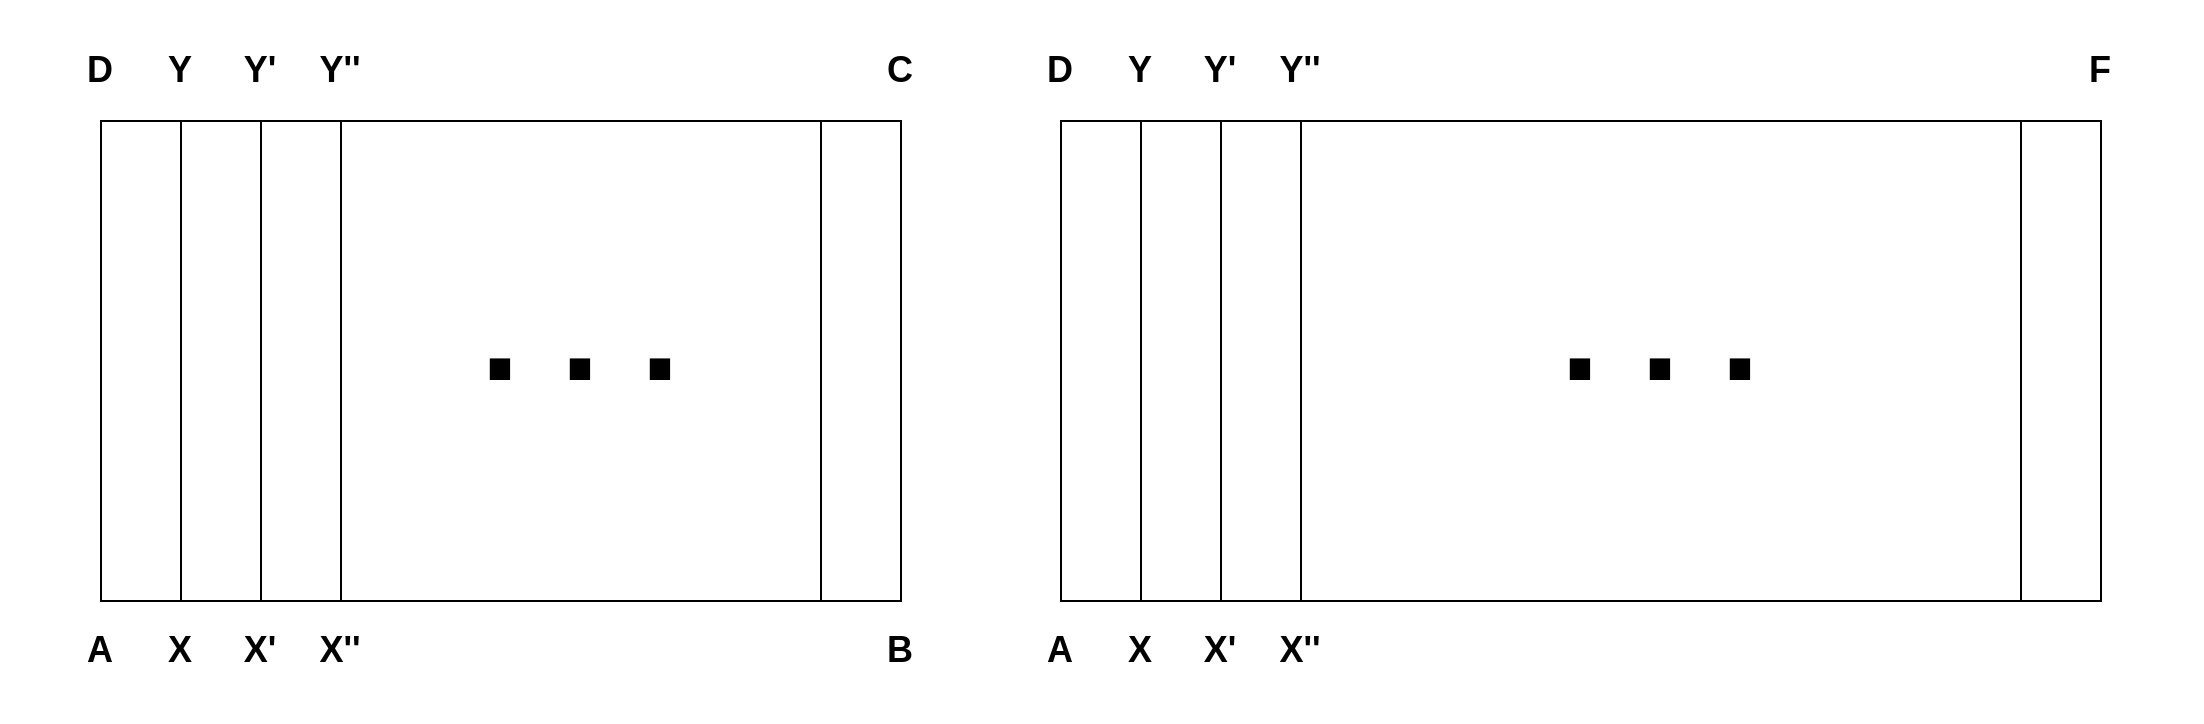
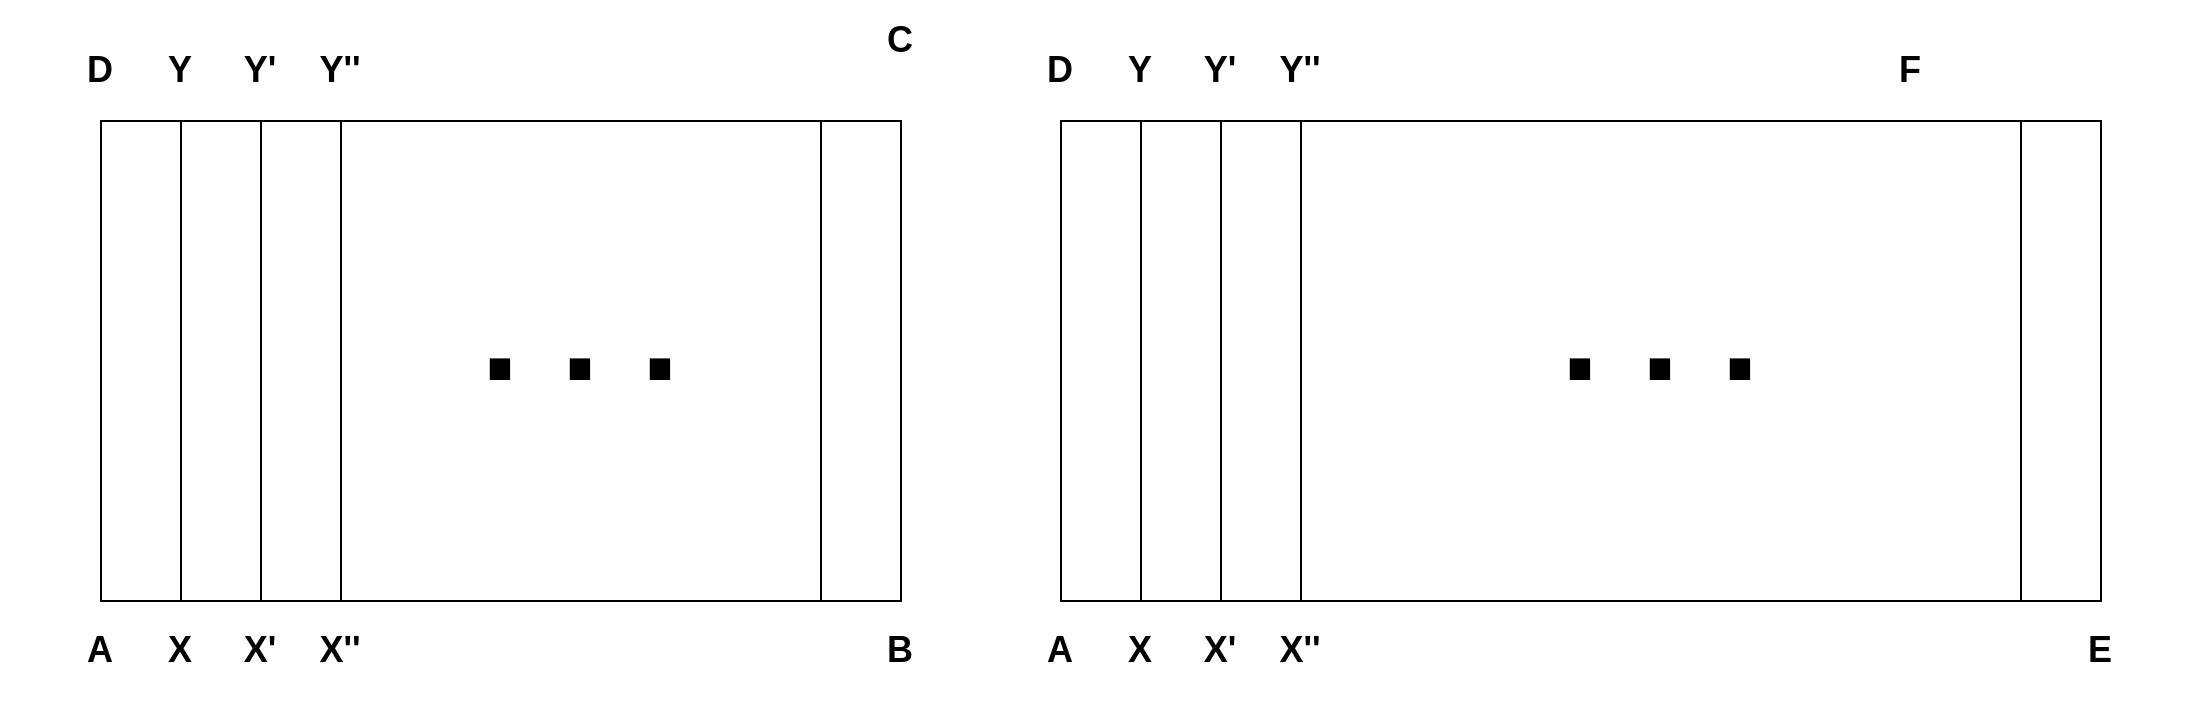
(901, 71) -> (901, 41)
(2101, 71) -> (1911, 71)
none -> (2101, 651)
